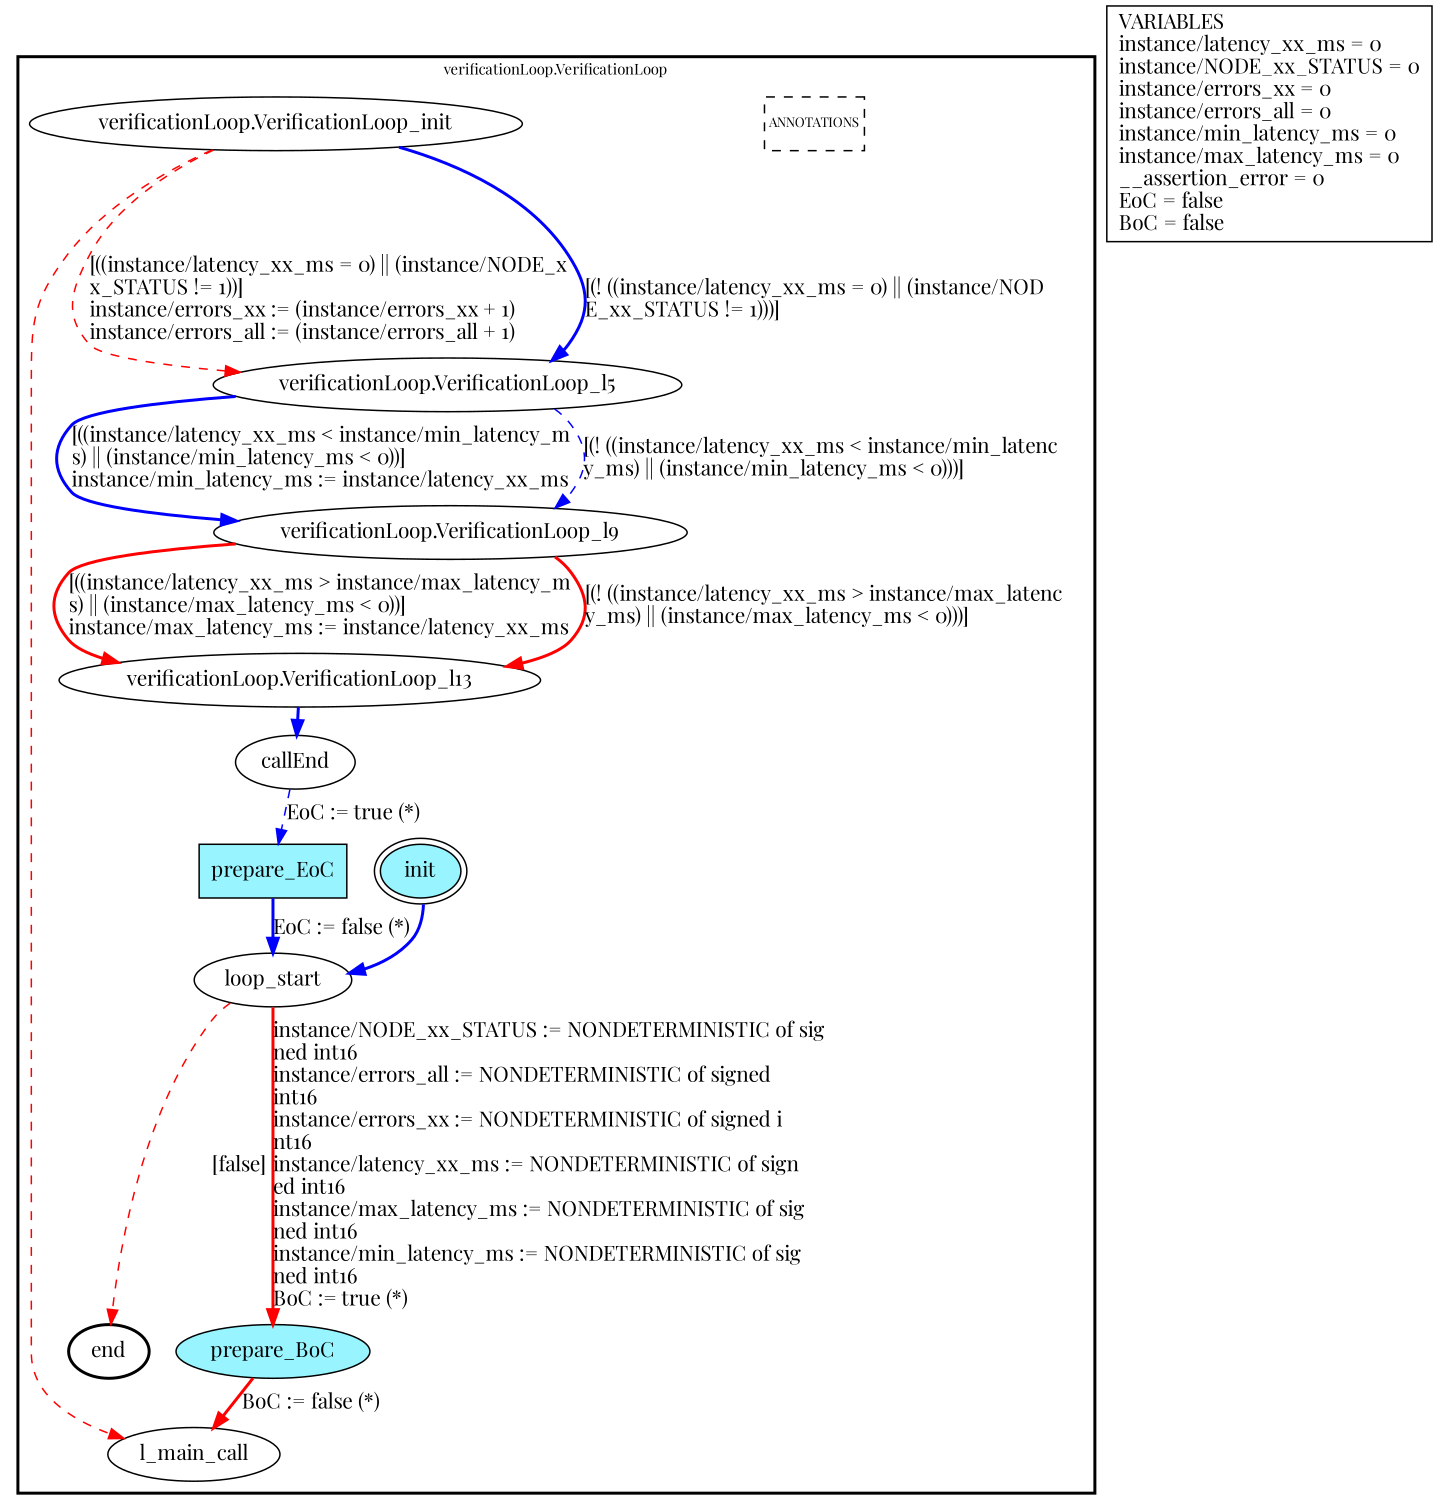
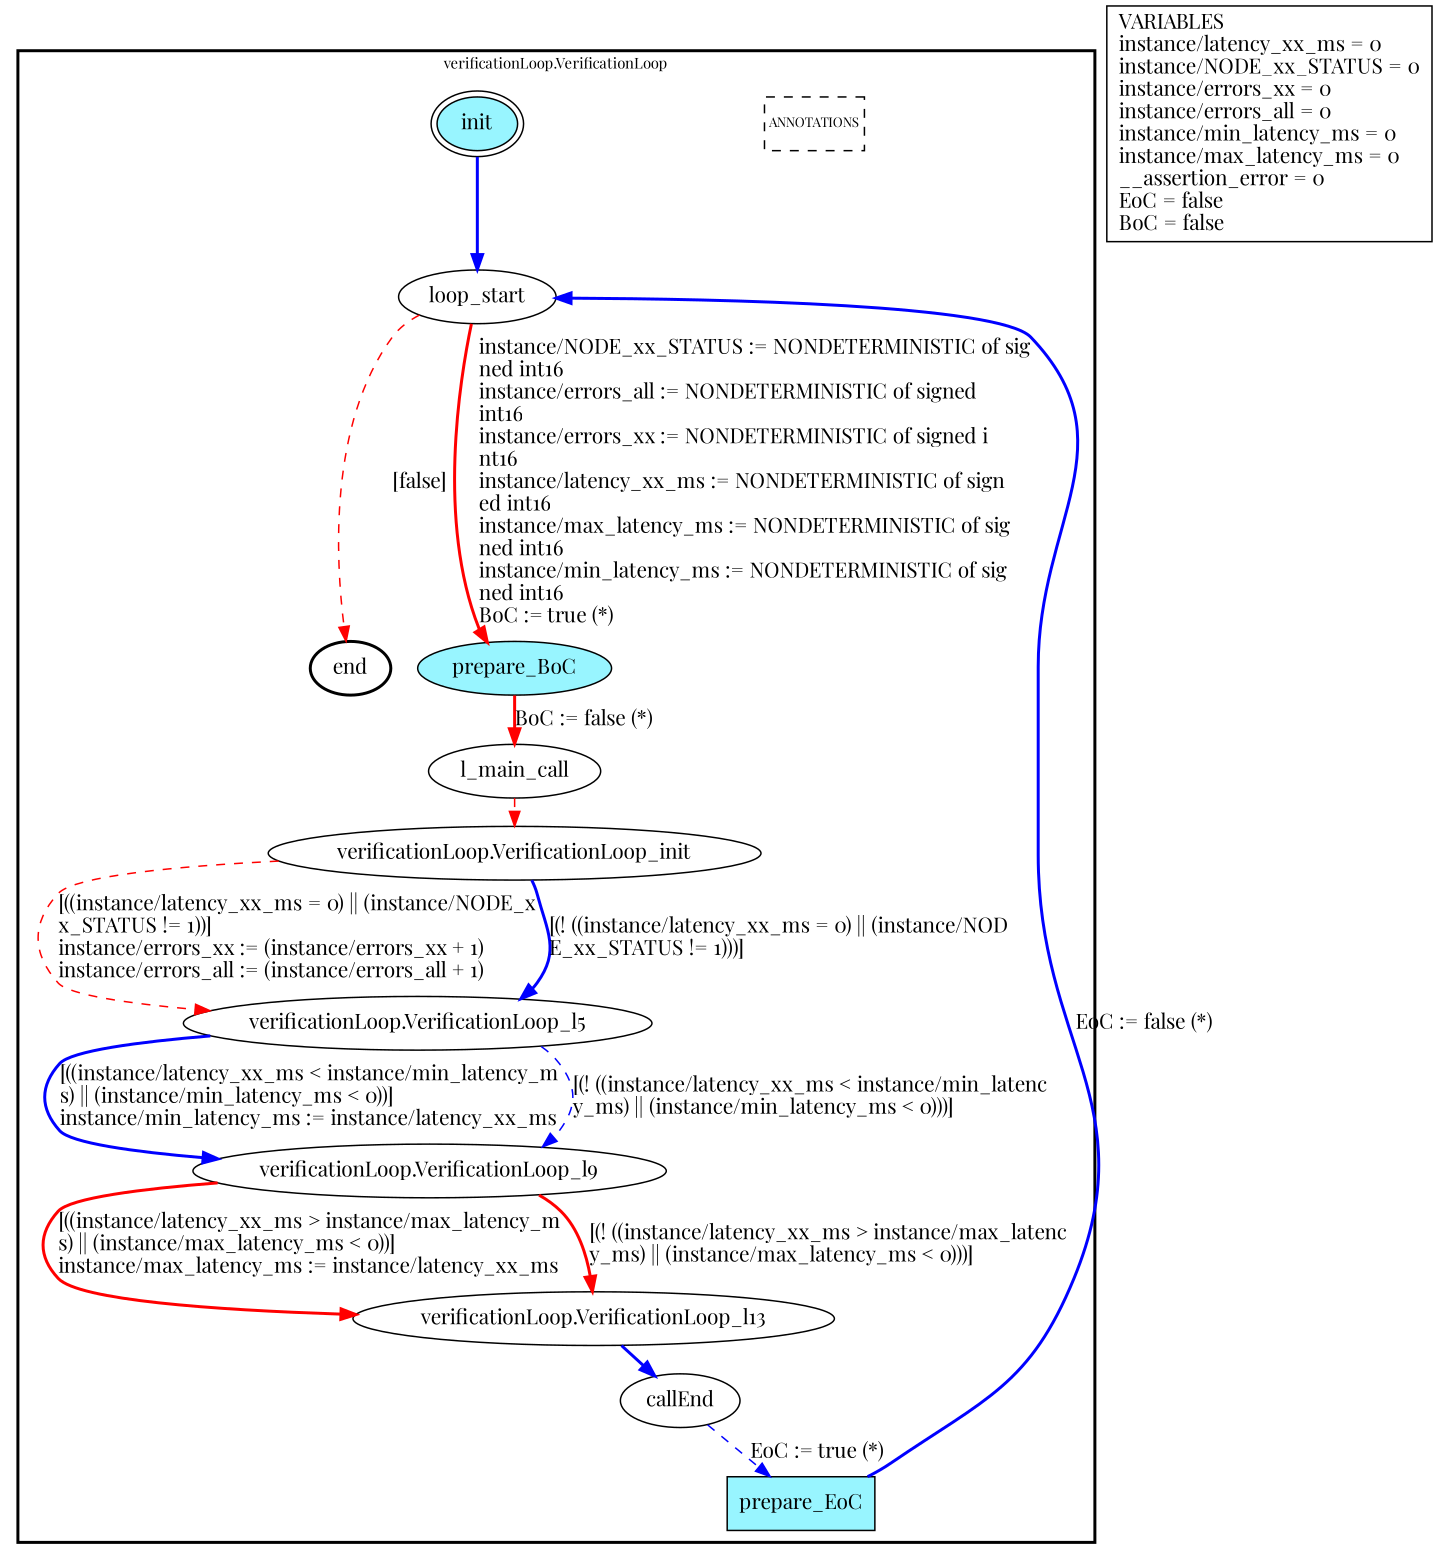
(31, 769) -> (515, 805)
